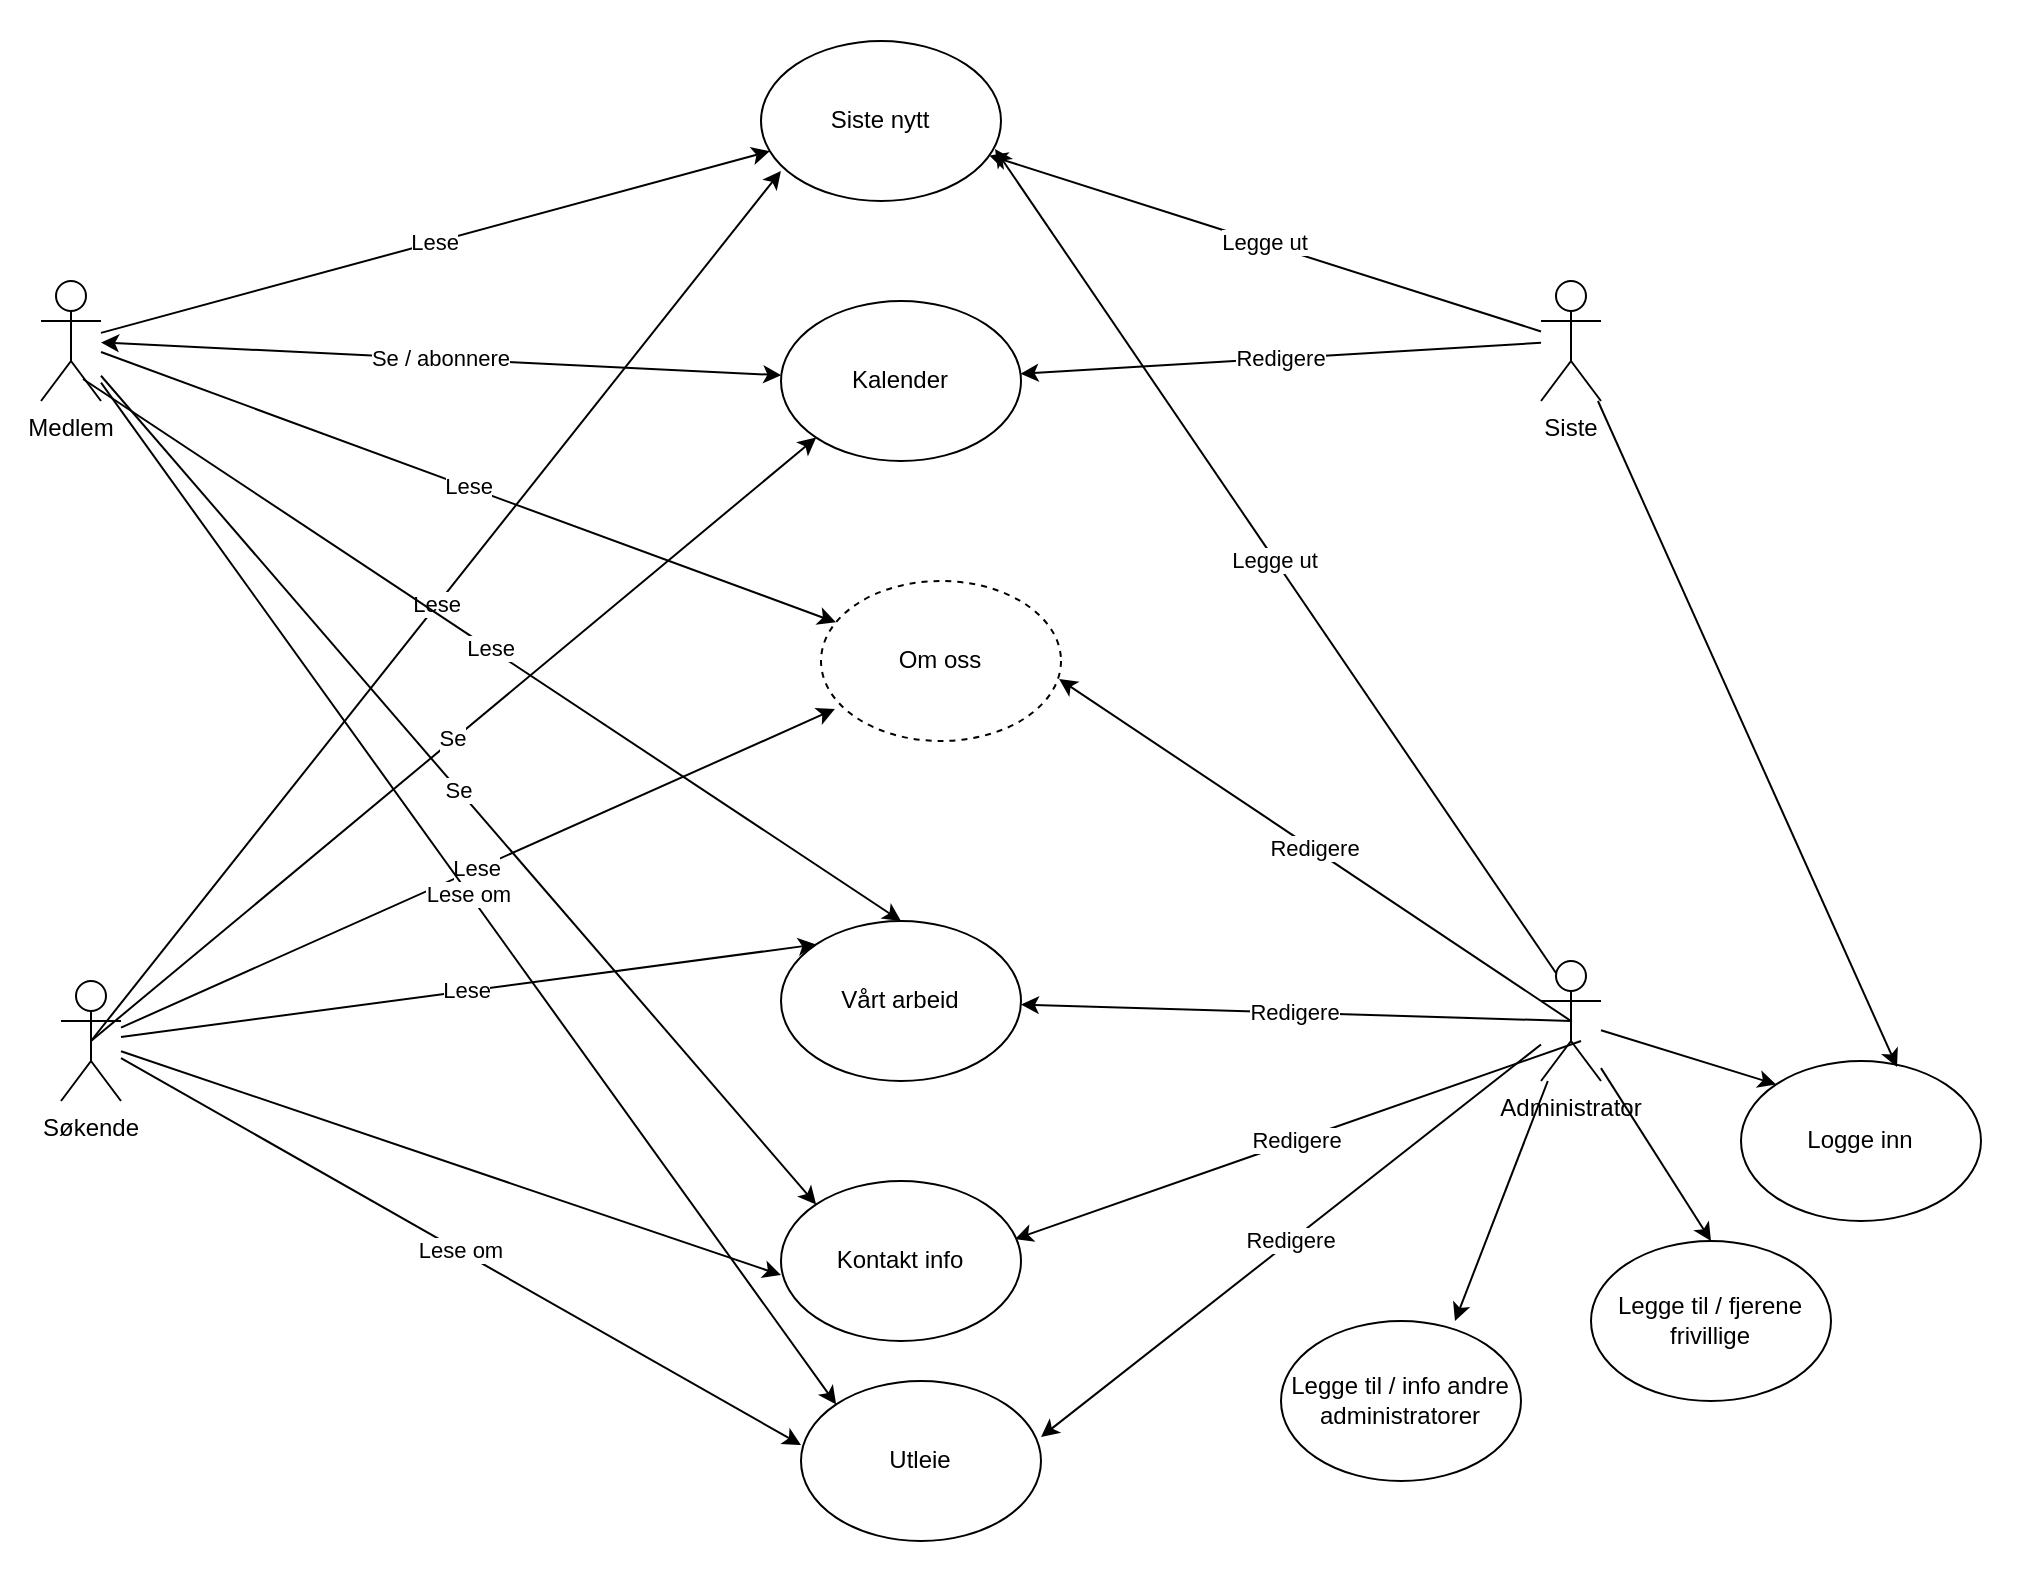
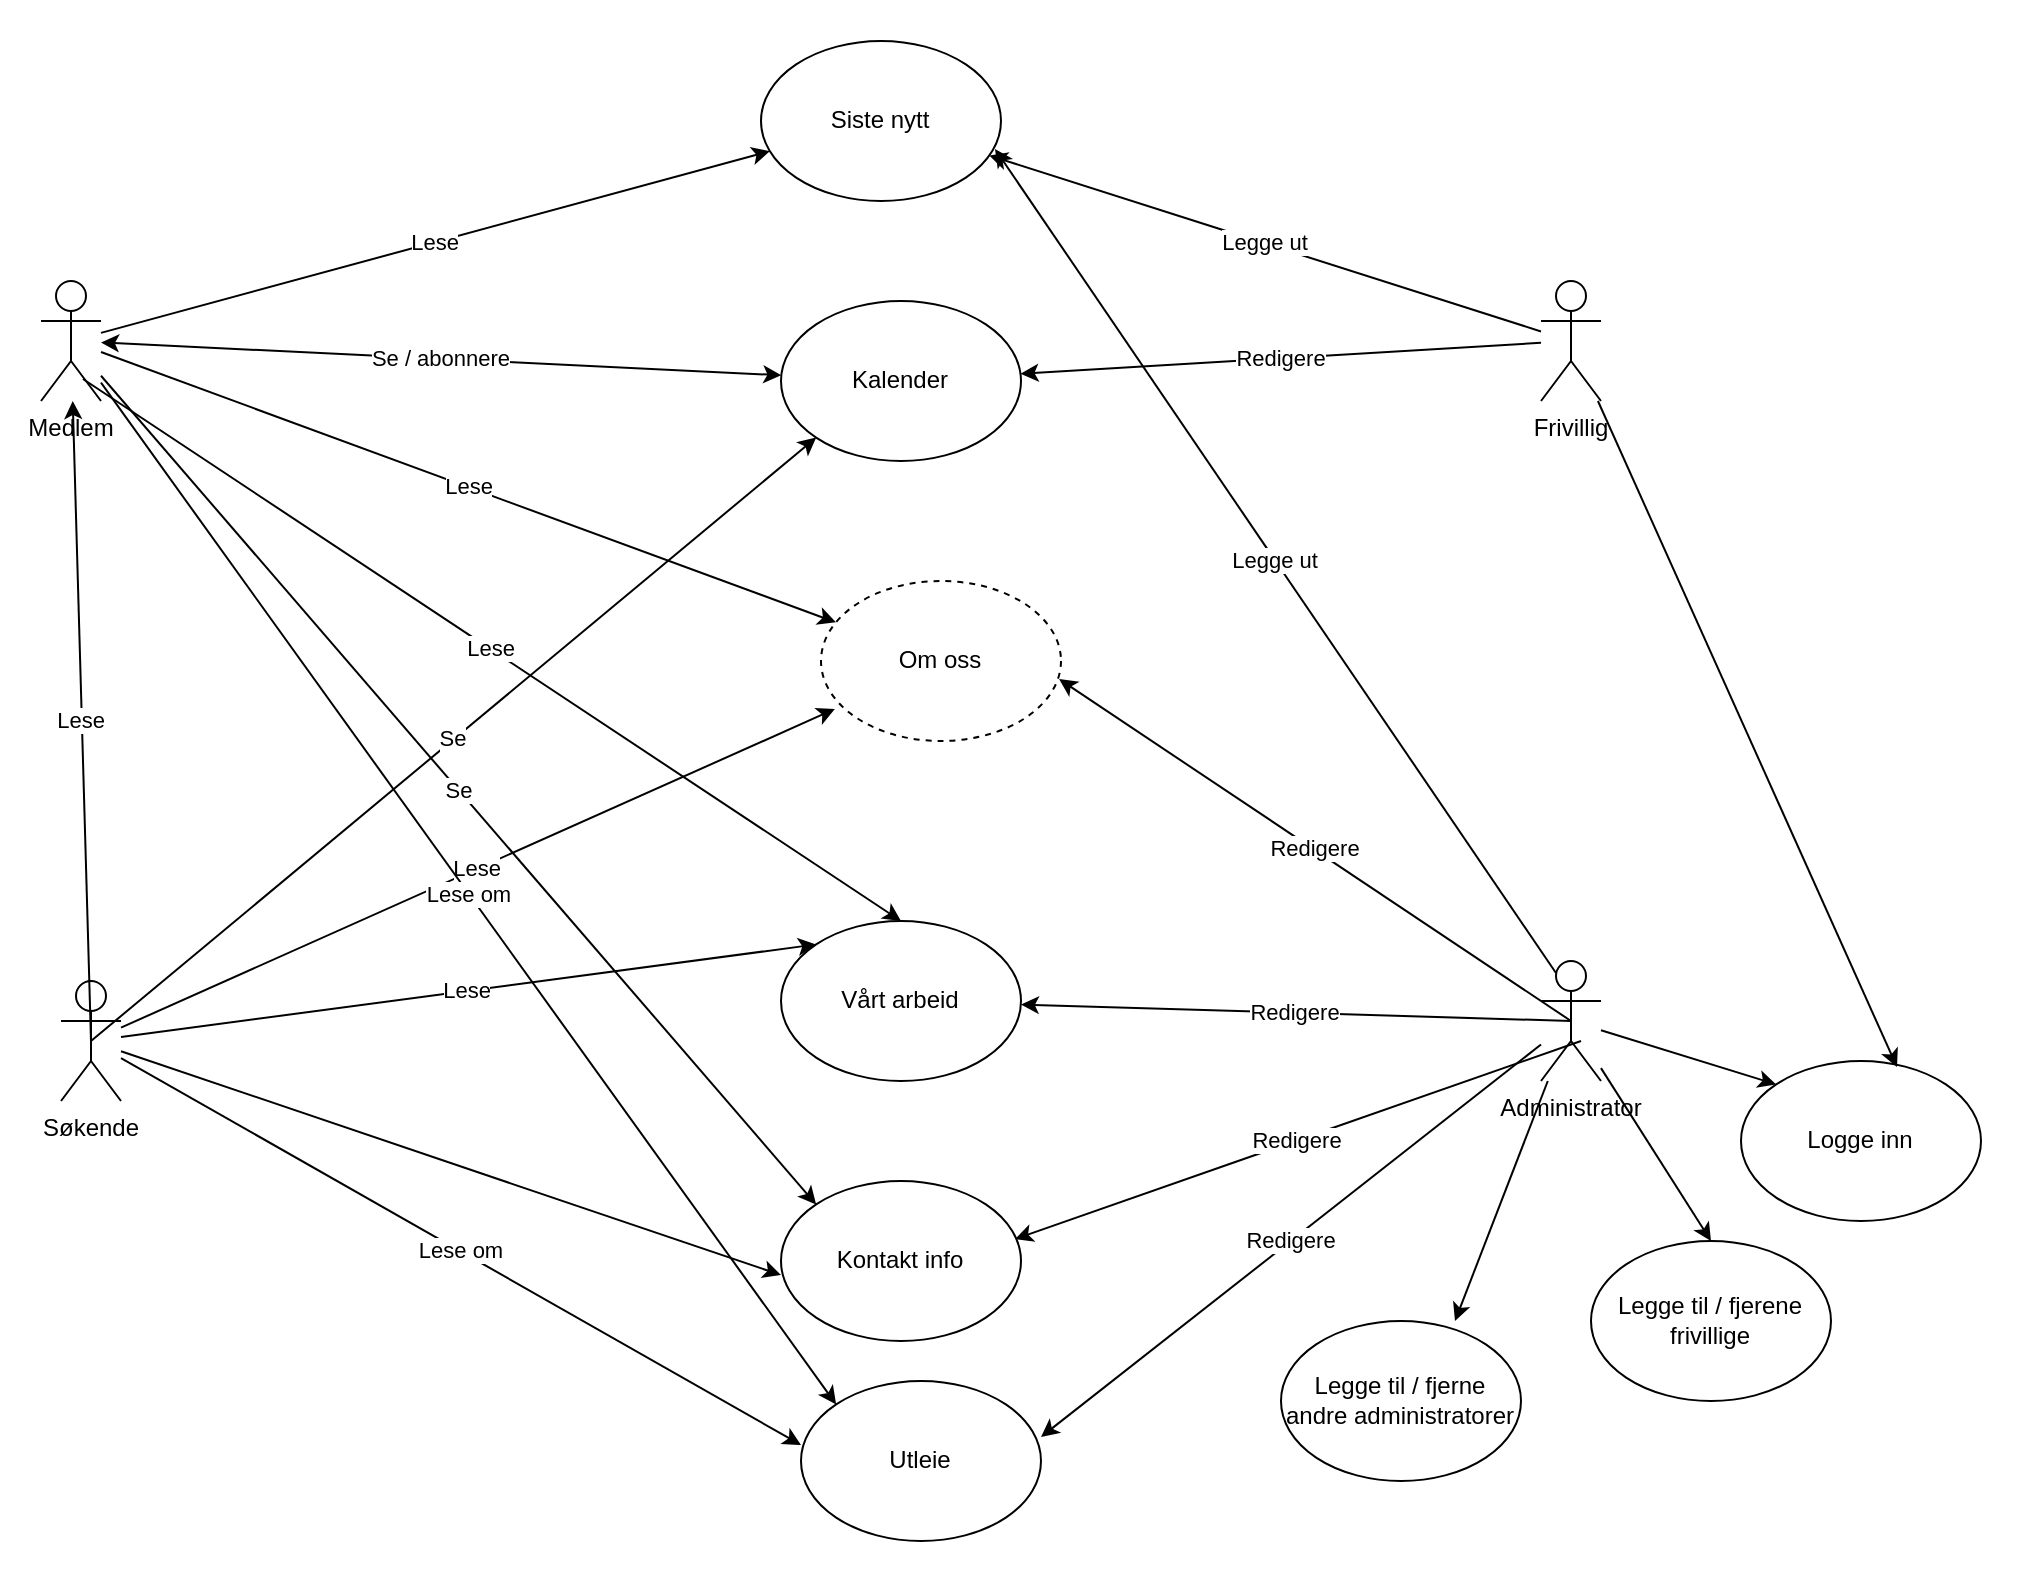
(1572, 429) -> (1572, 429)
(441, 600) -> (82, 715)
(1401, 1401) -> (1401, 1401)
